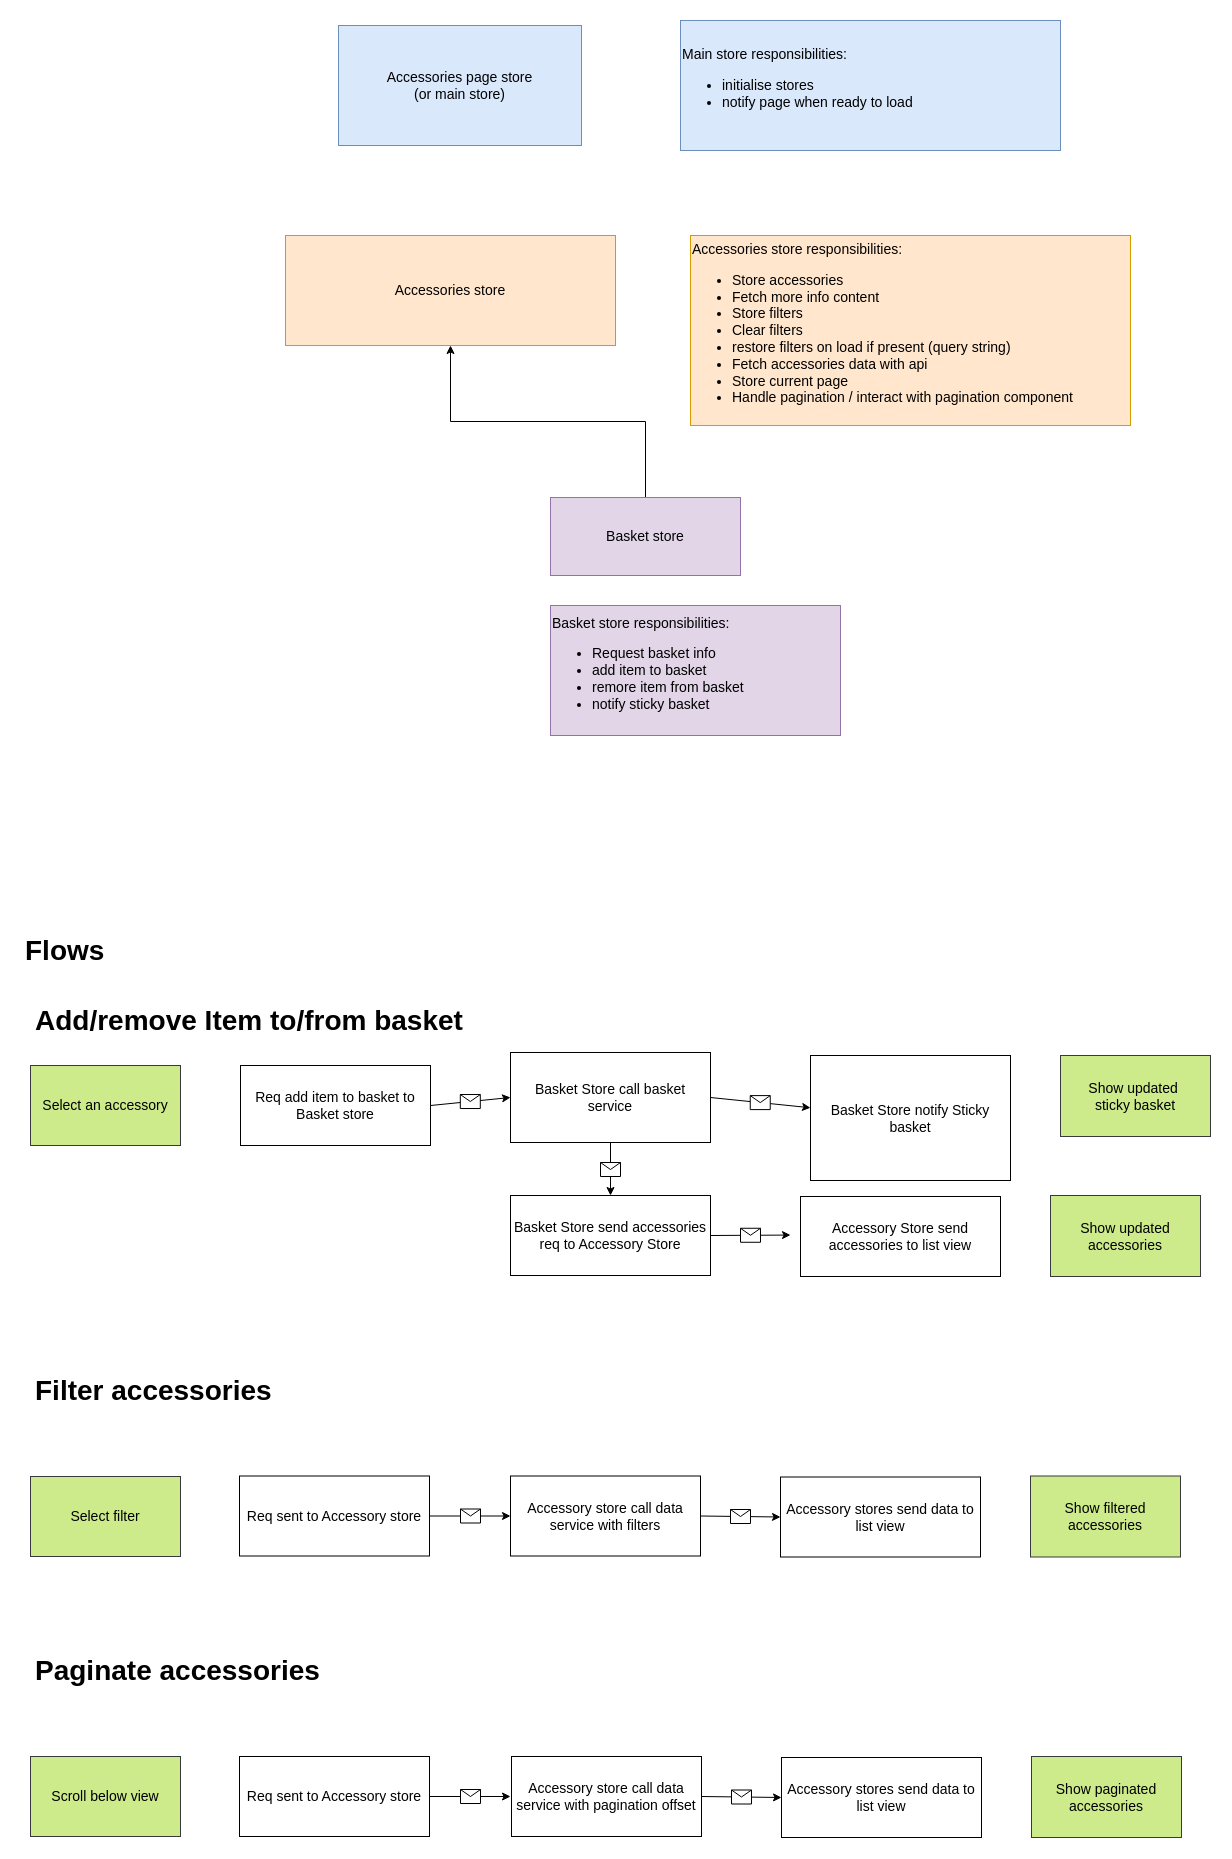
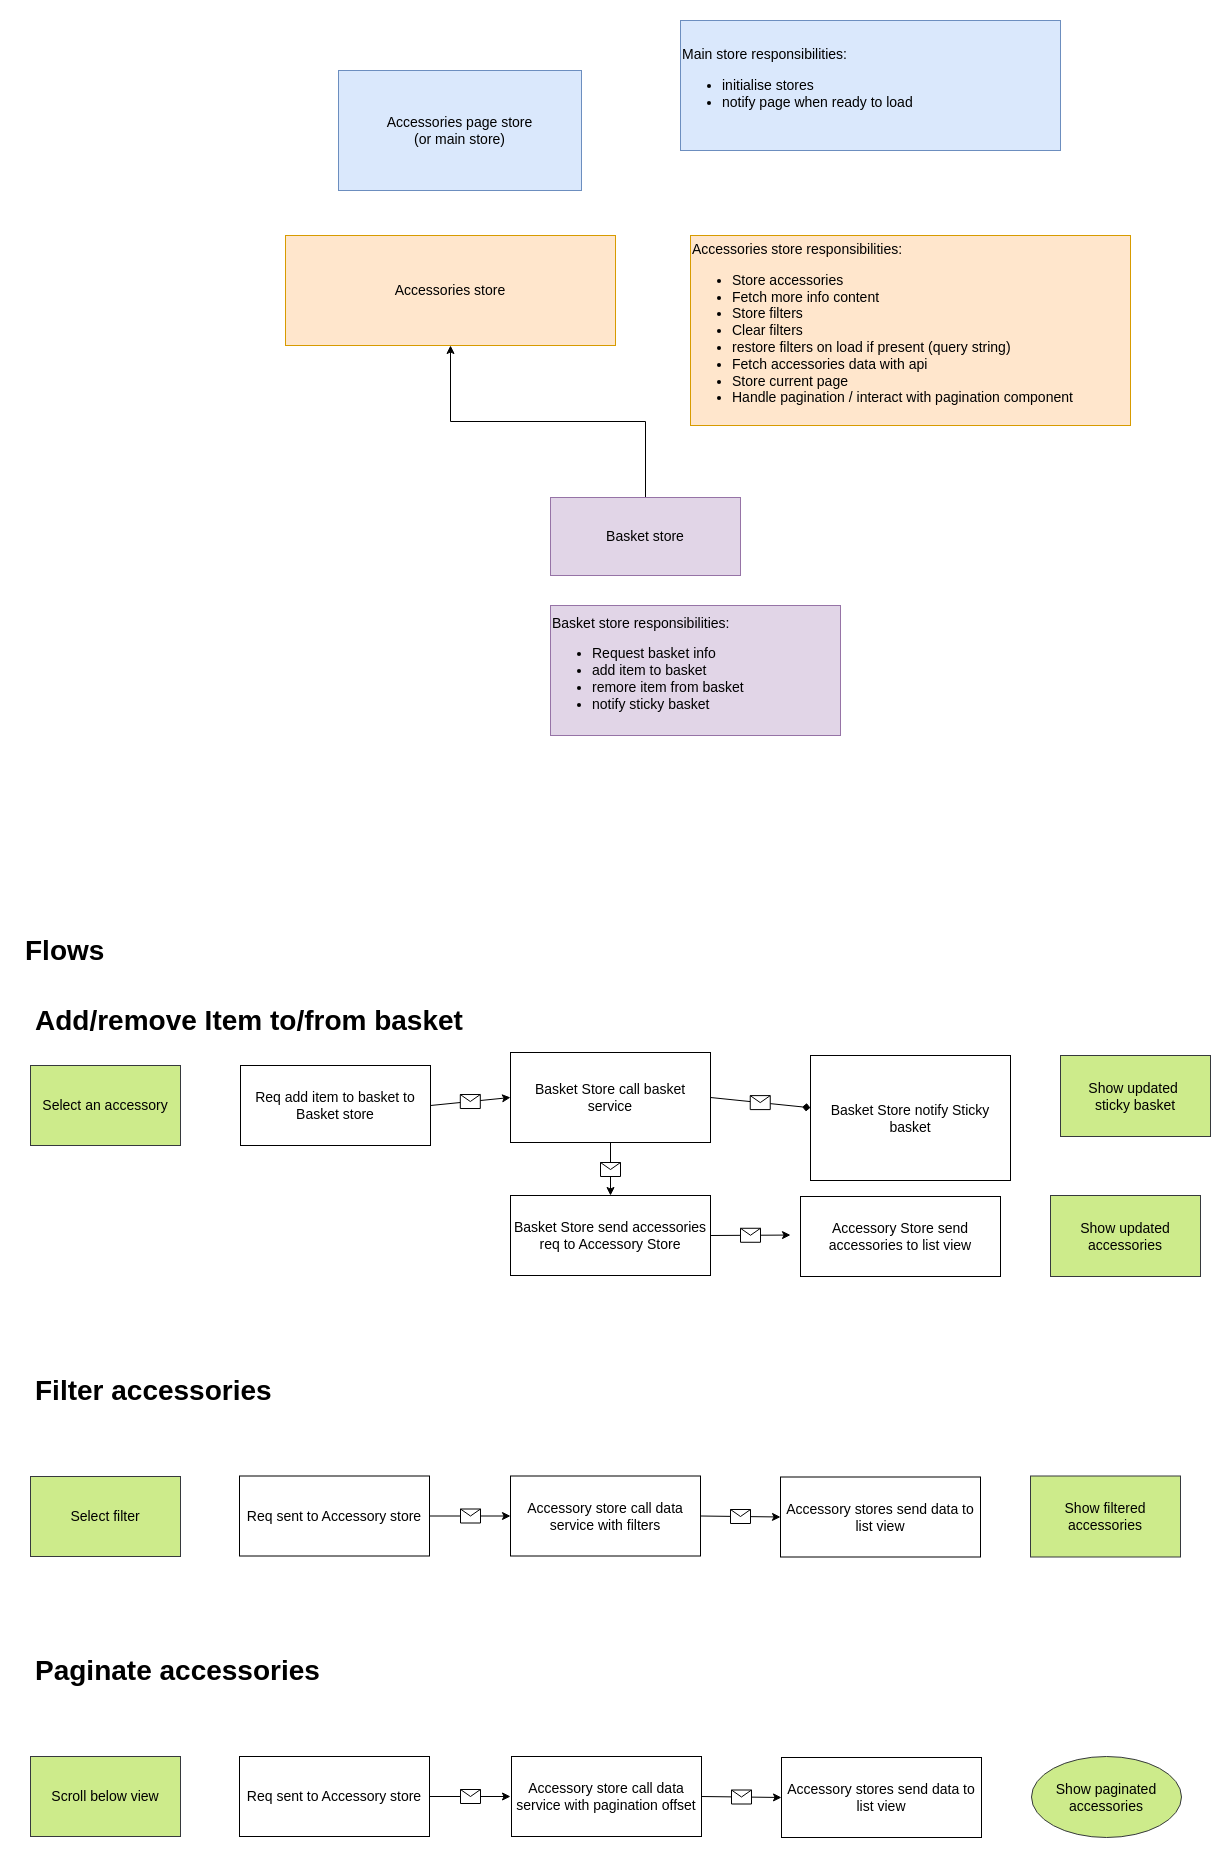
(460, 86) -> (460, 131)
(802, 1107) -> (801, 1107)
(1107, 1797) -> (1107, 1797)
